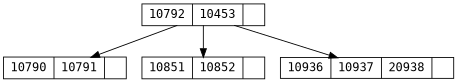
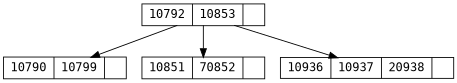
(218, 14) -> (218, 14)
(79, 67) -> (79, 67)
(218, 67) -> (218, 67)
